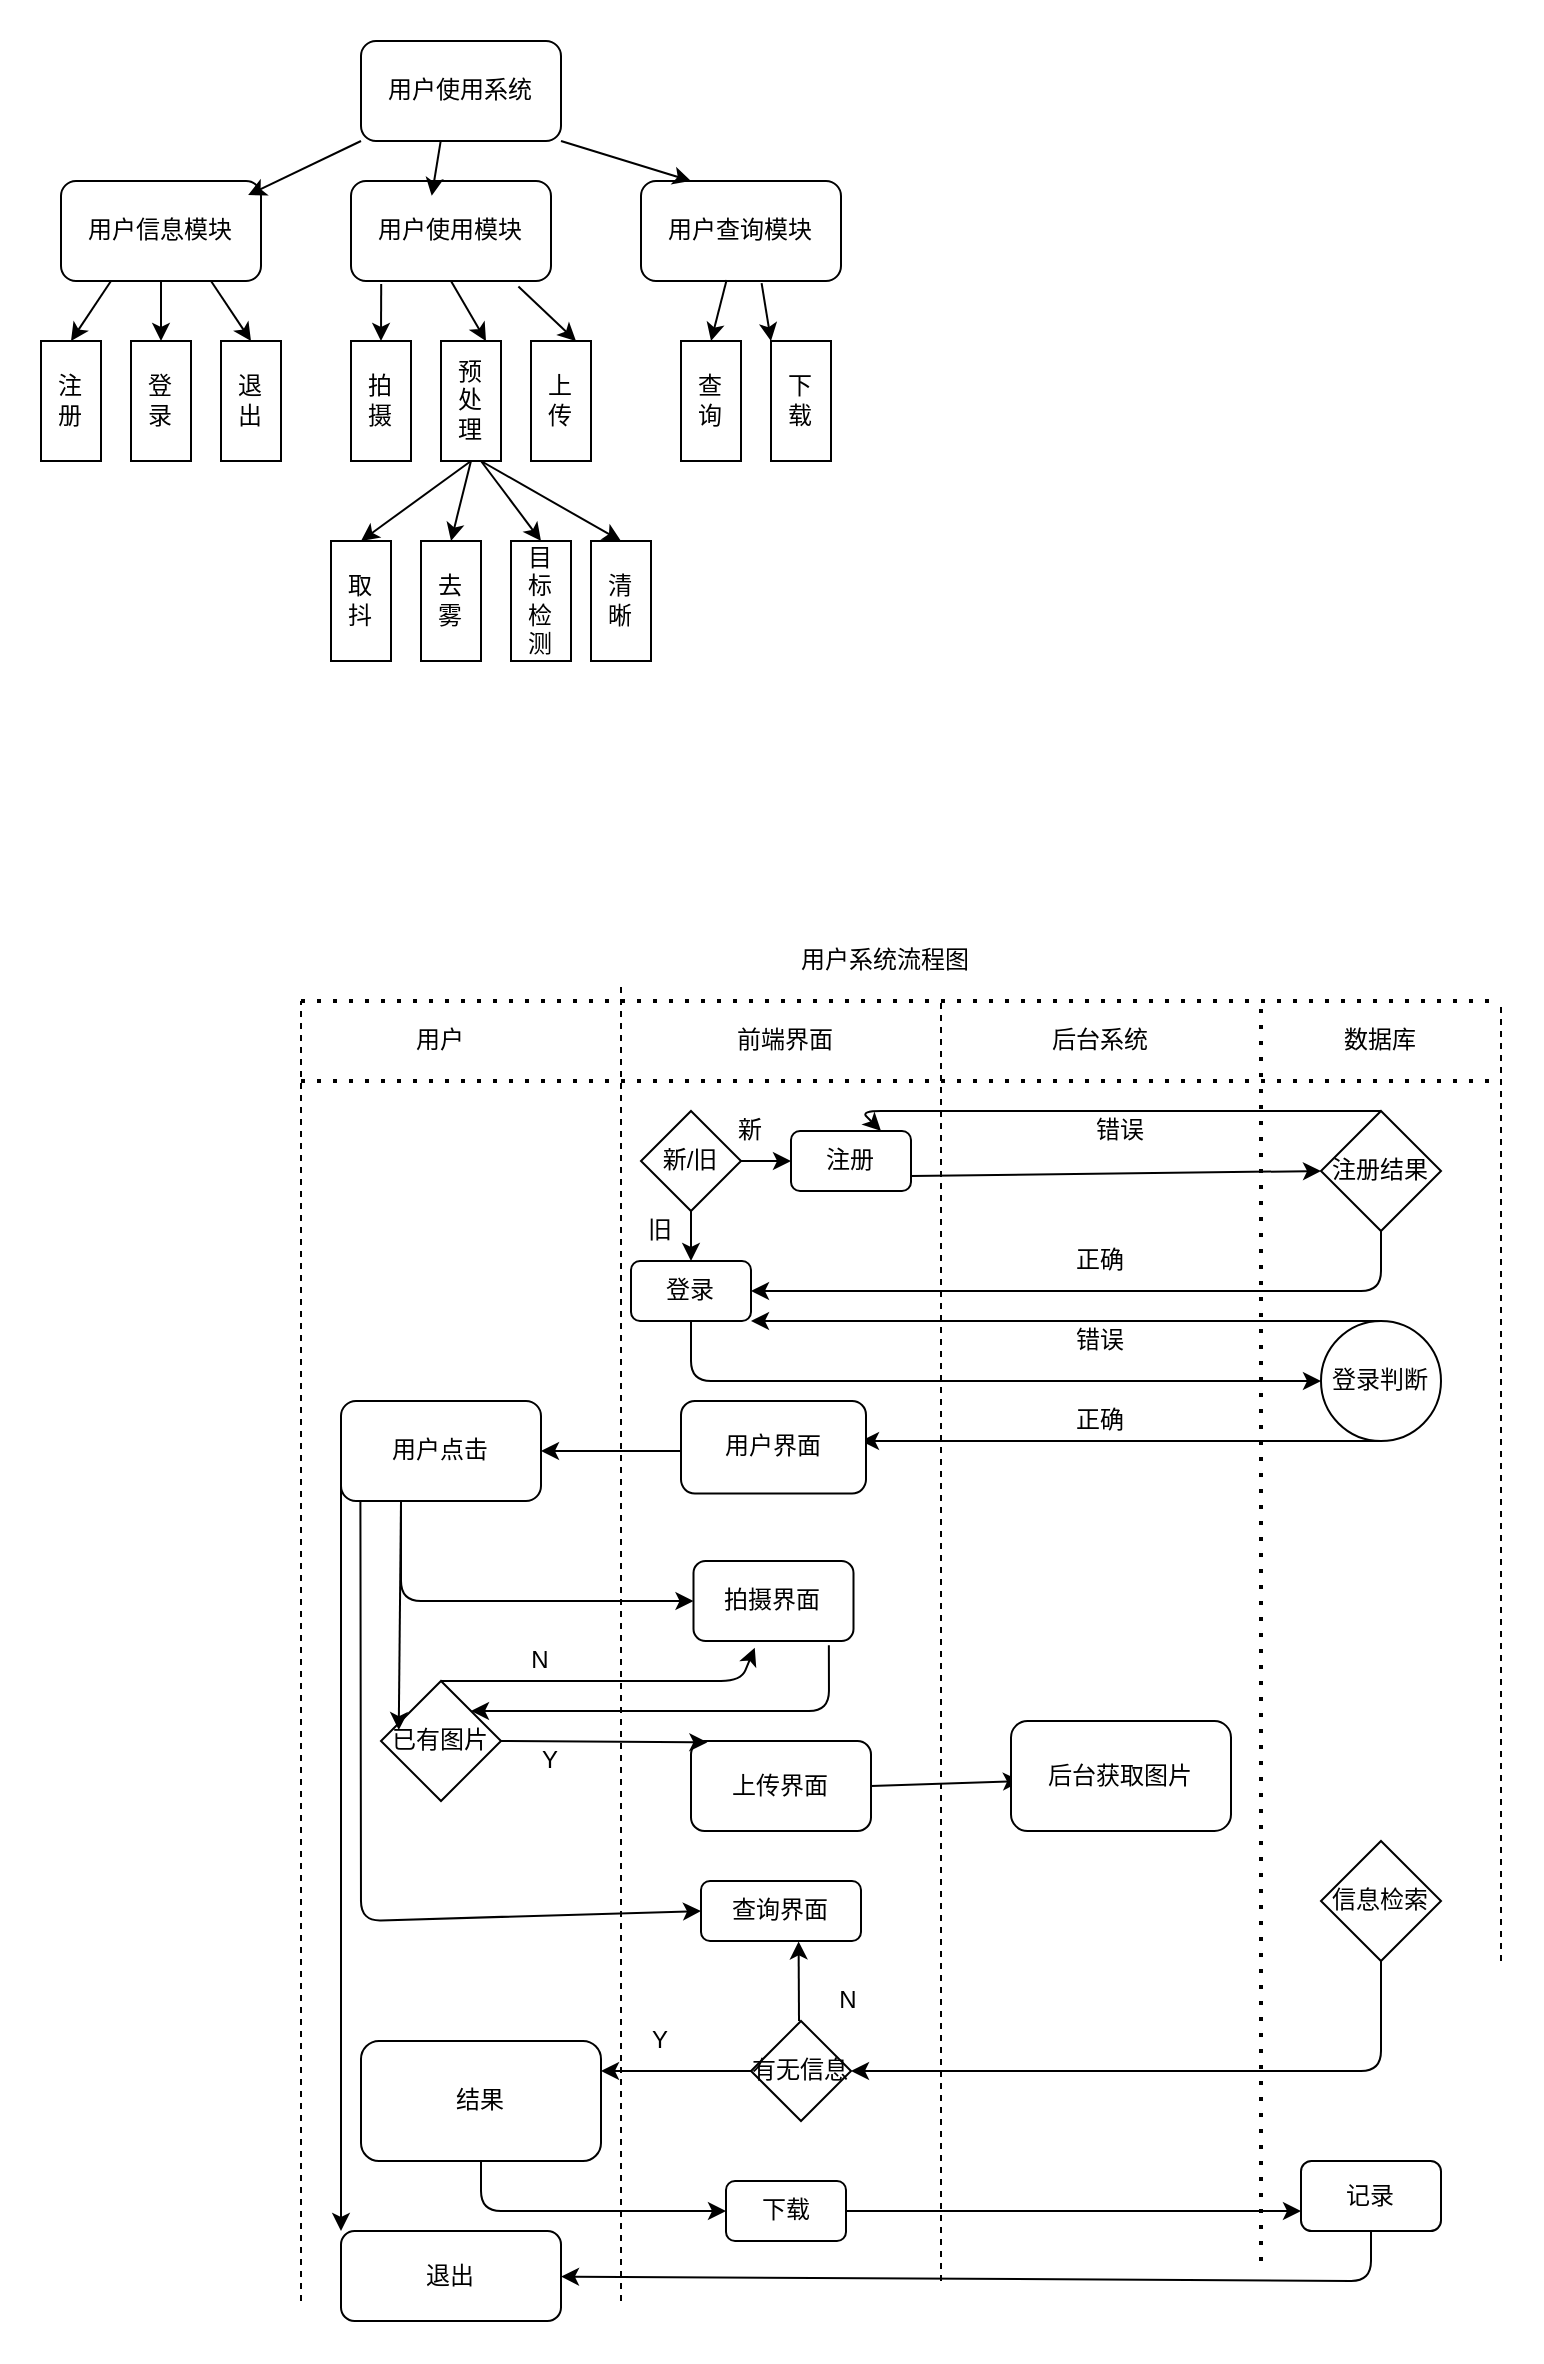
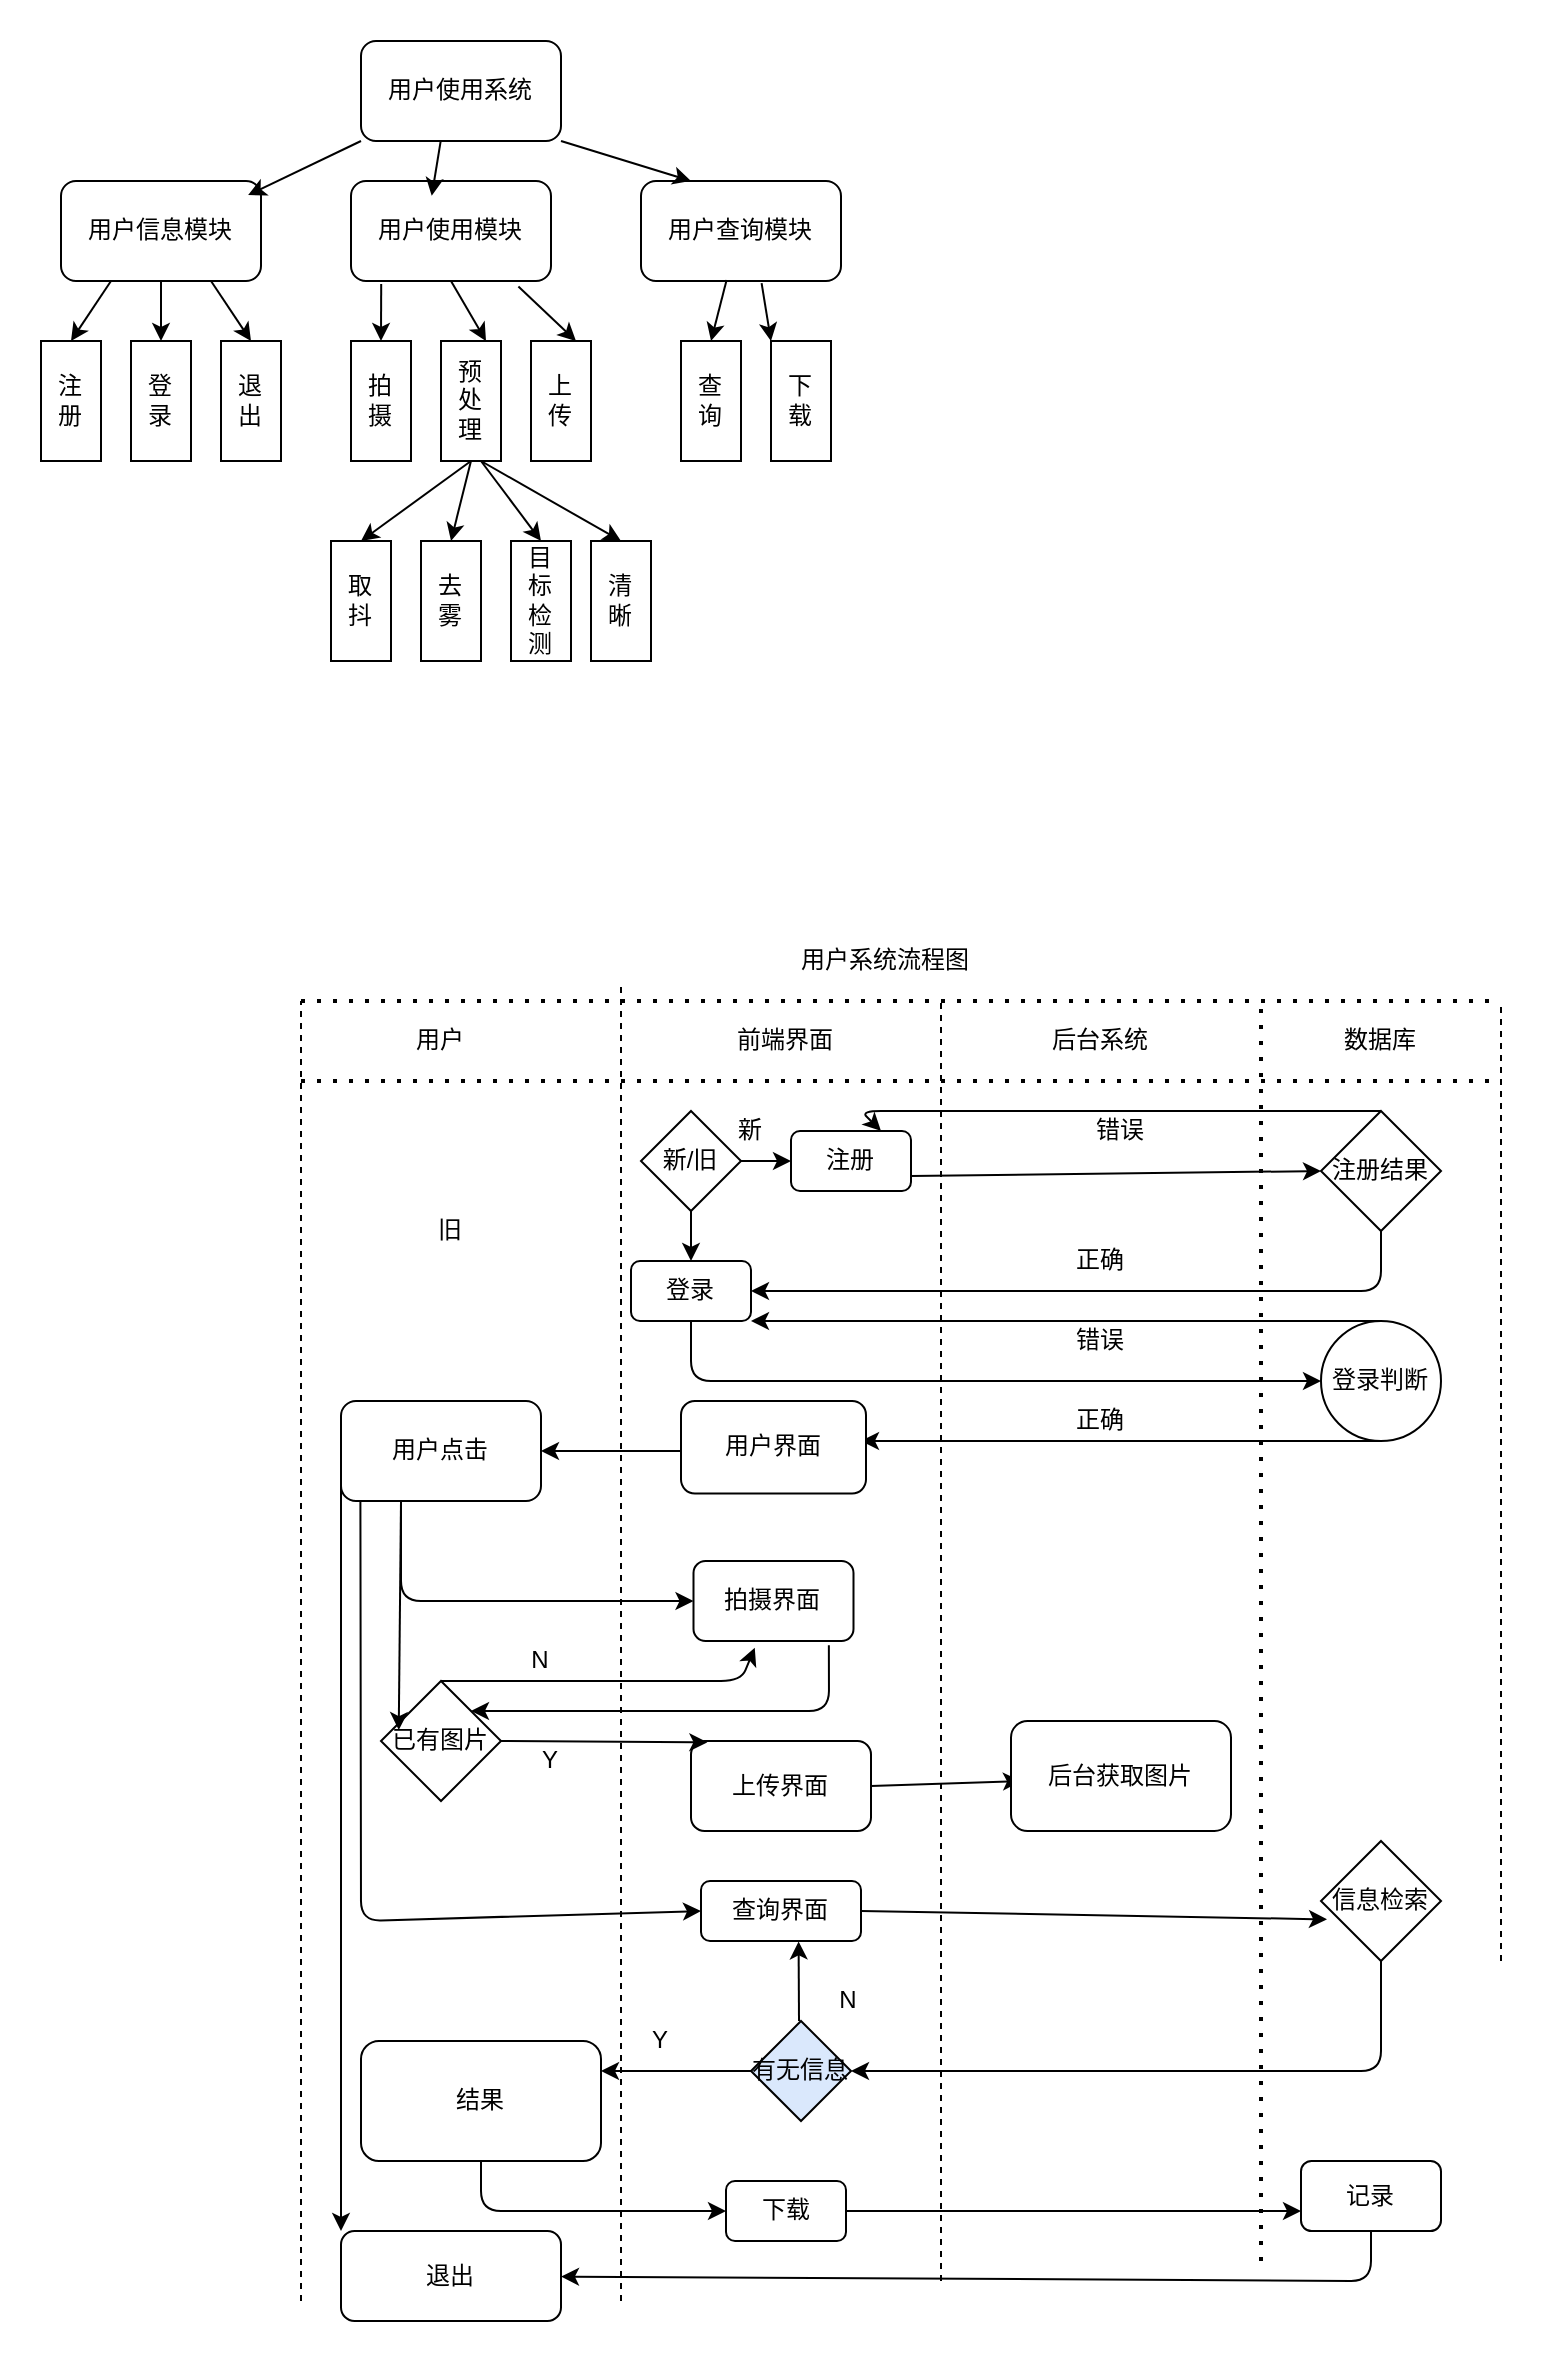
(661, 1231) -> (451, 1231)
none -> (1087, 1915)
(801, 2071) -> (801, 2071)
